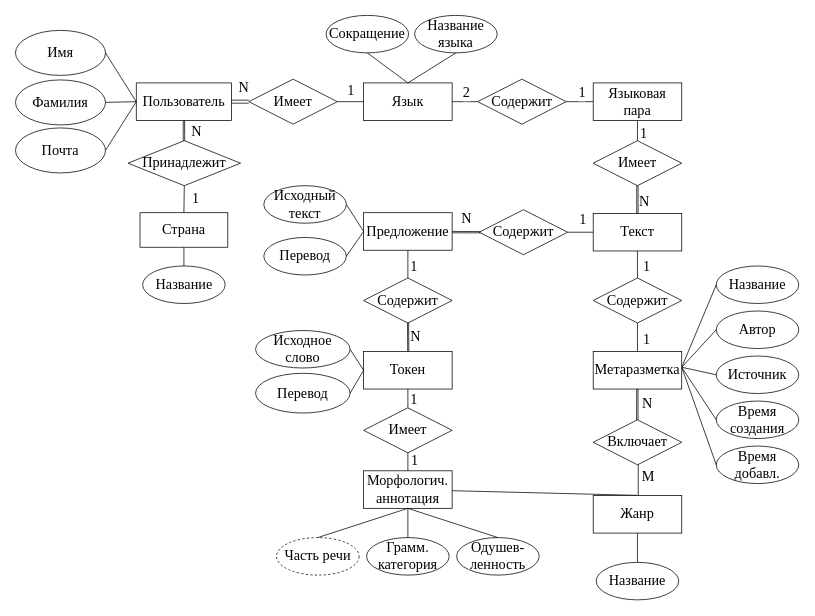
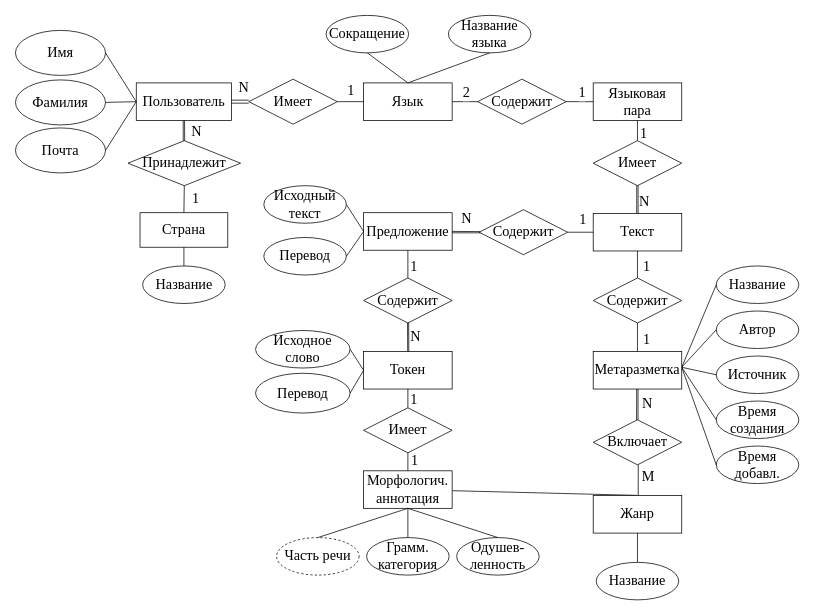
(456, 34) -> (489, 34)
